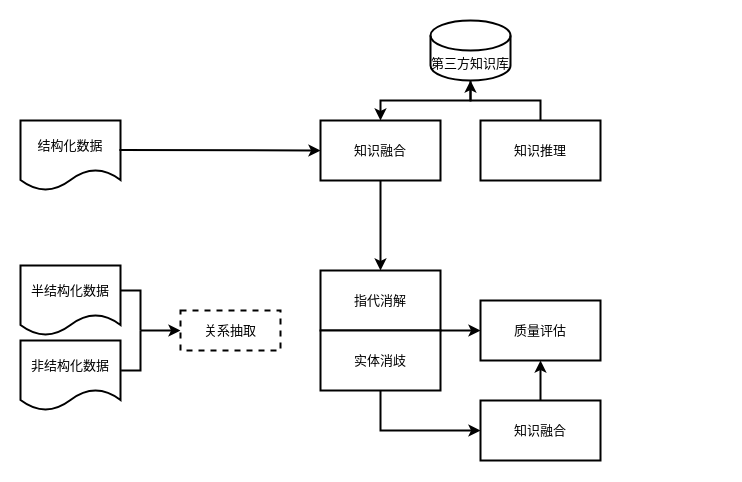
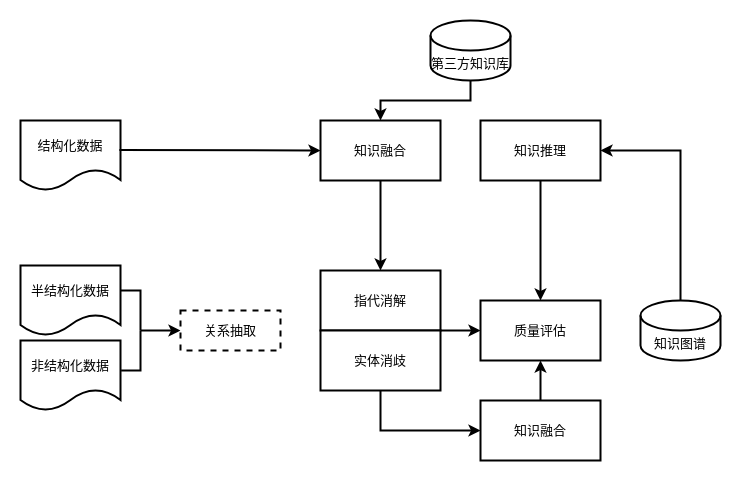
(517, 101) -> (541, 236)
none -> (681, 191)
none -> (681, 331)
